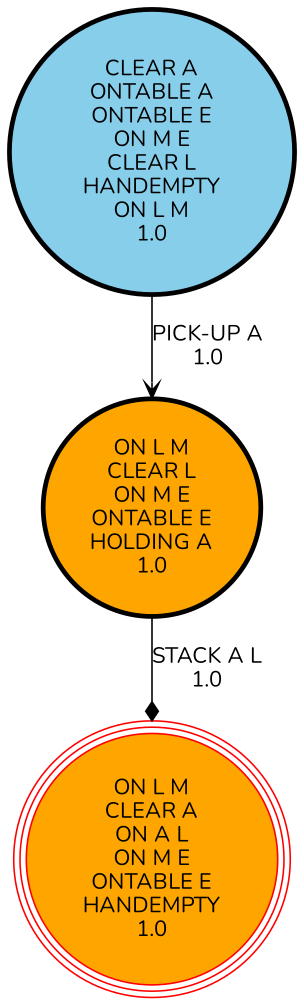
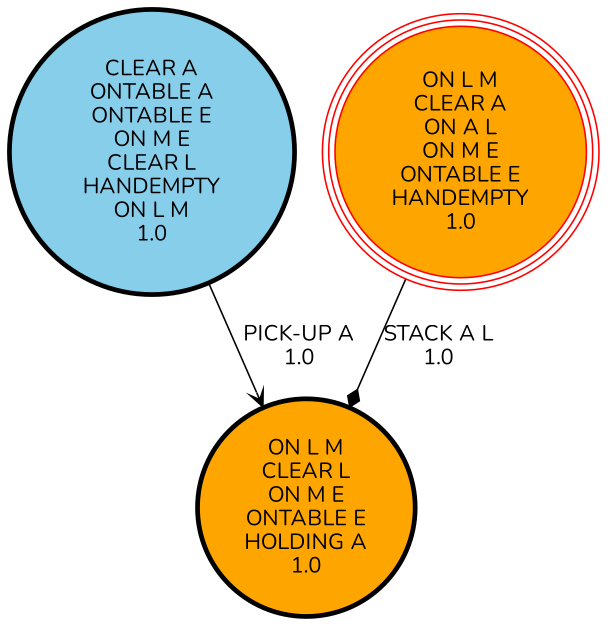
(152, 659) -> (382, 334)
